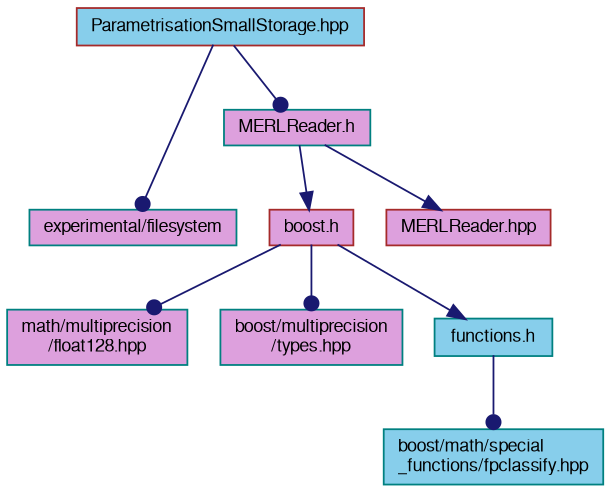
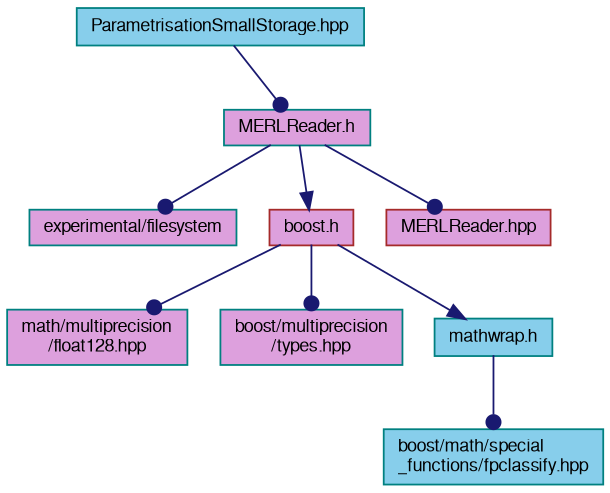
(220, 27) -> (220, 27)
(179, 121) -> (221, 174)
(376, 174) -> (376, 174)
(493, 337) -> (493, 337)
